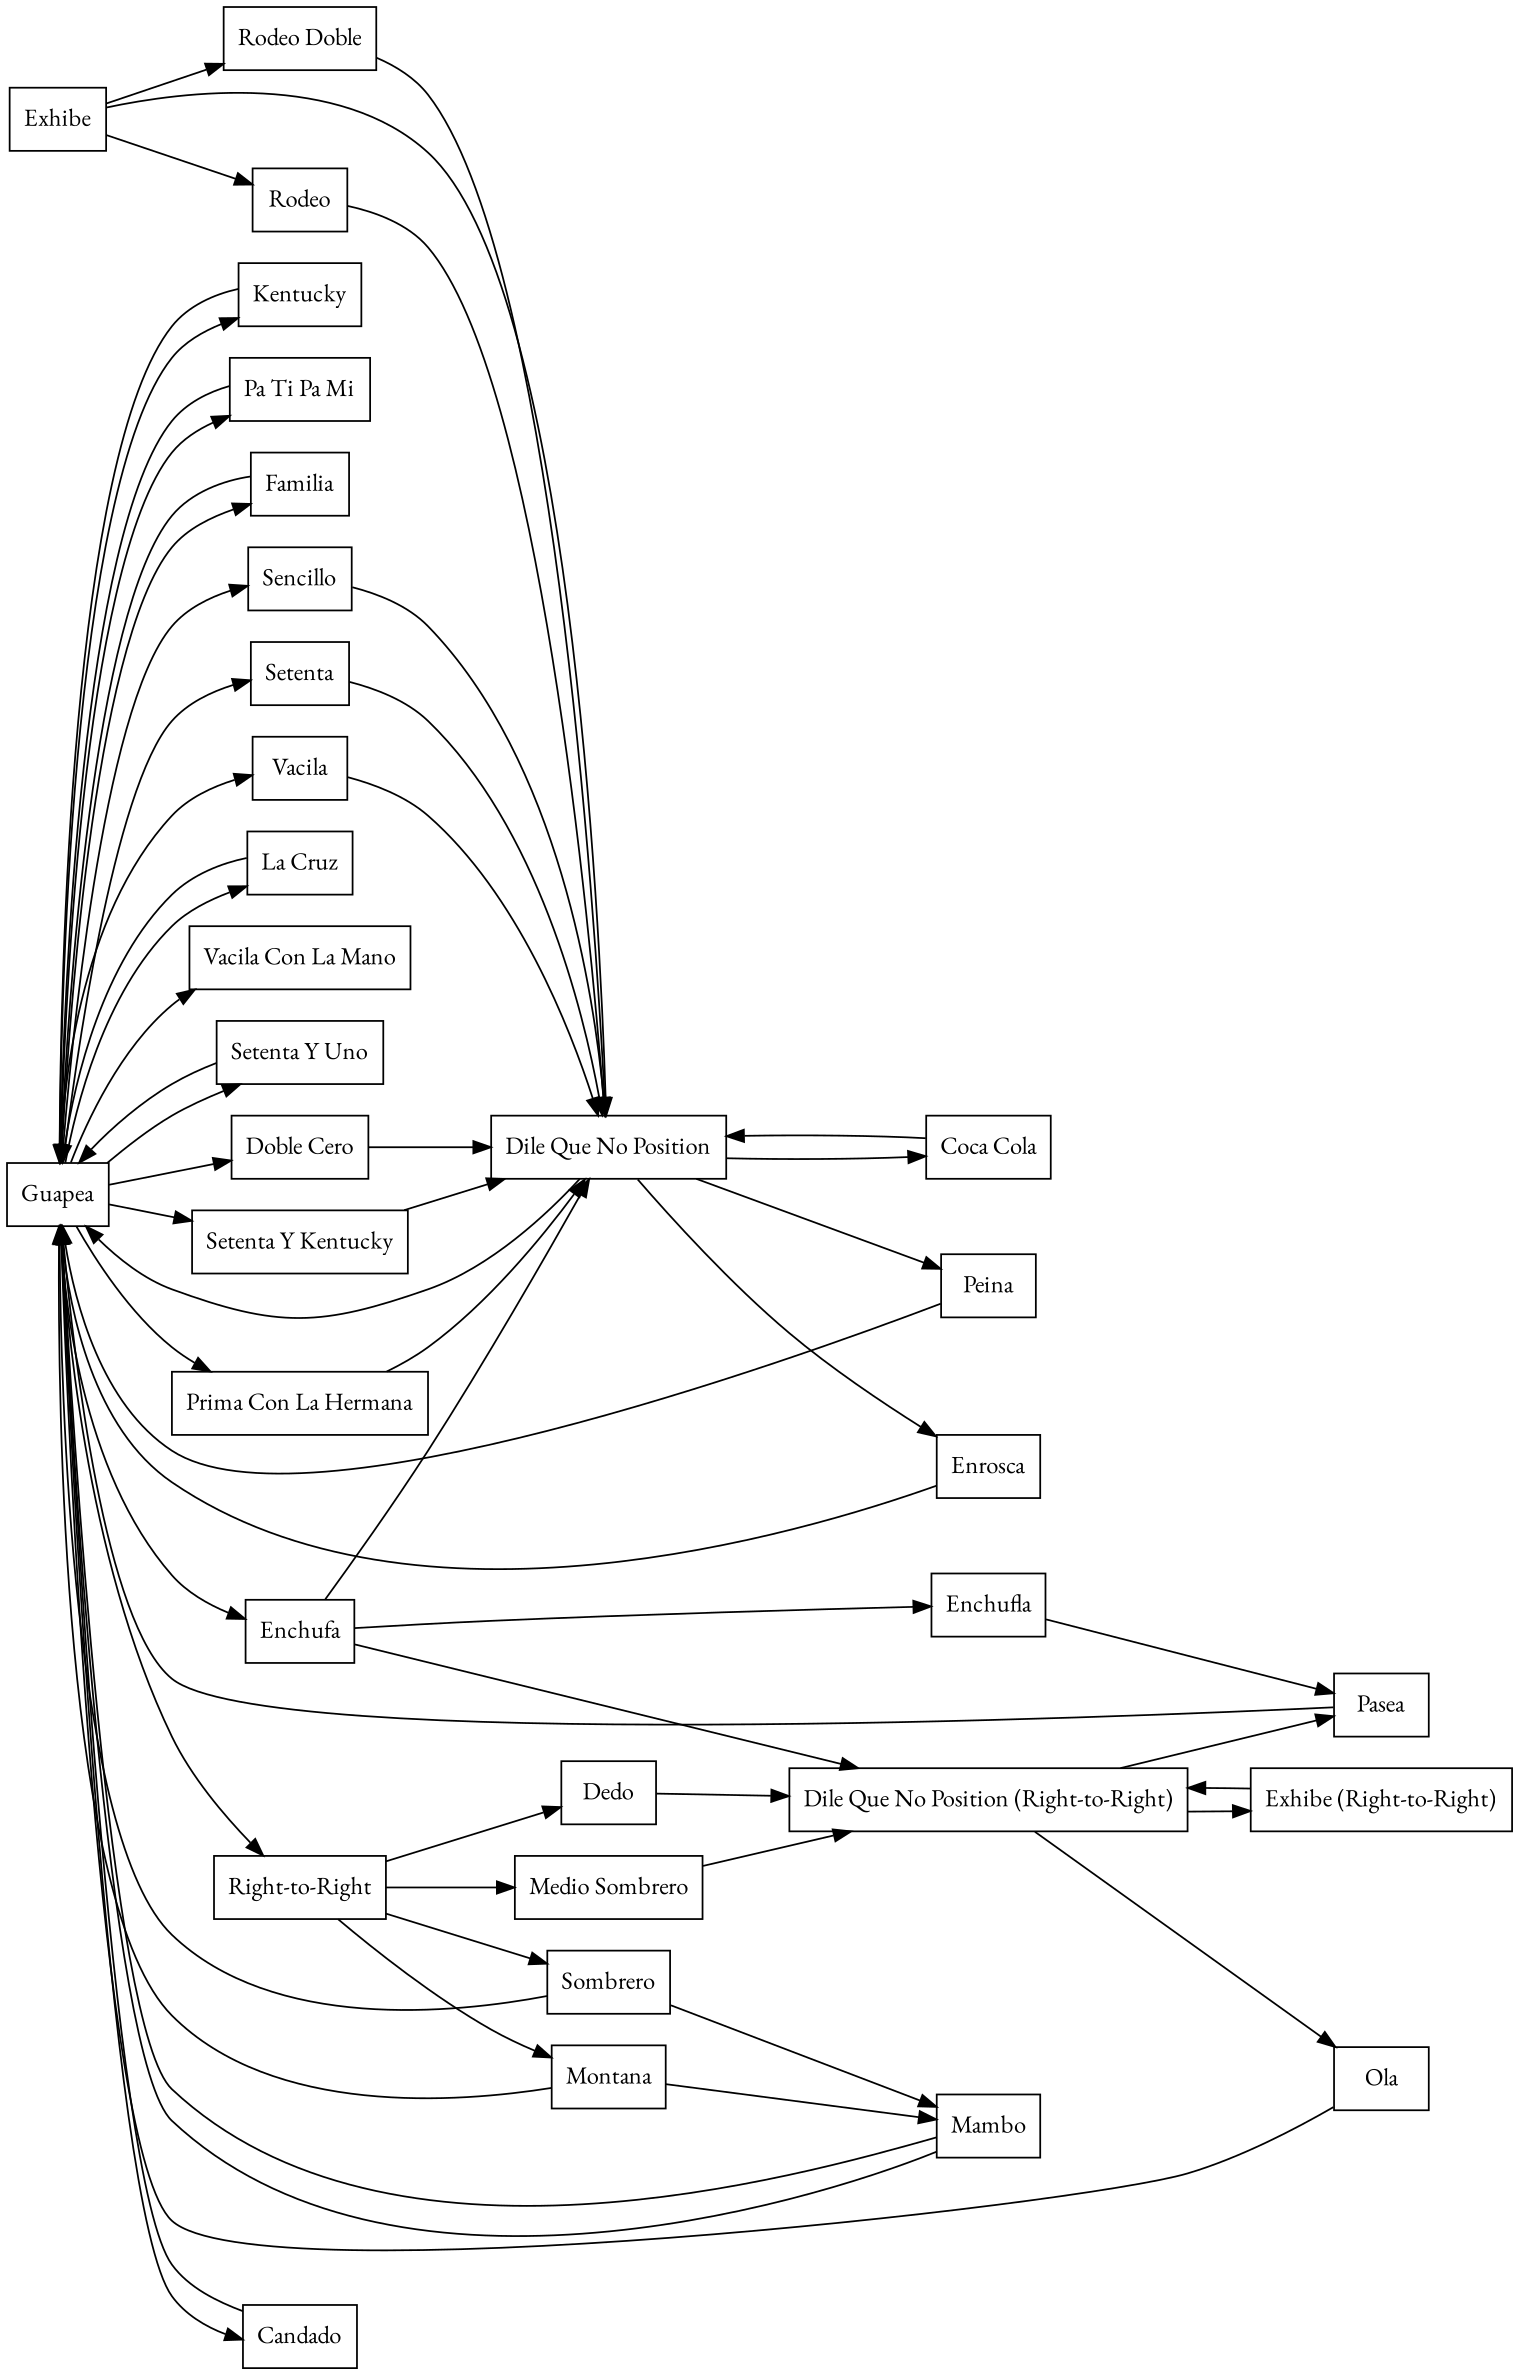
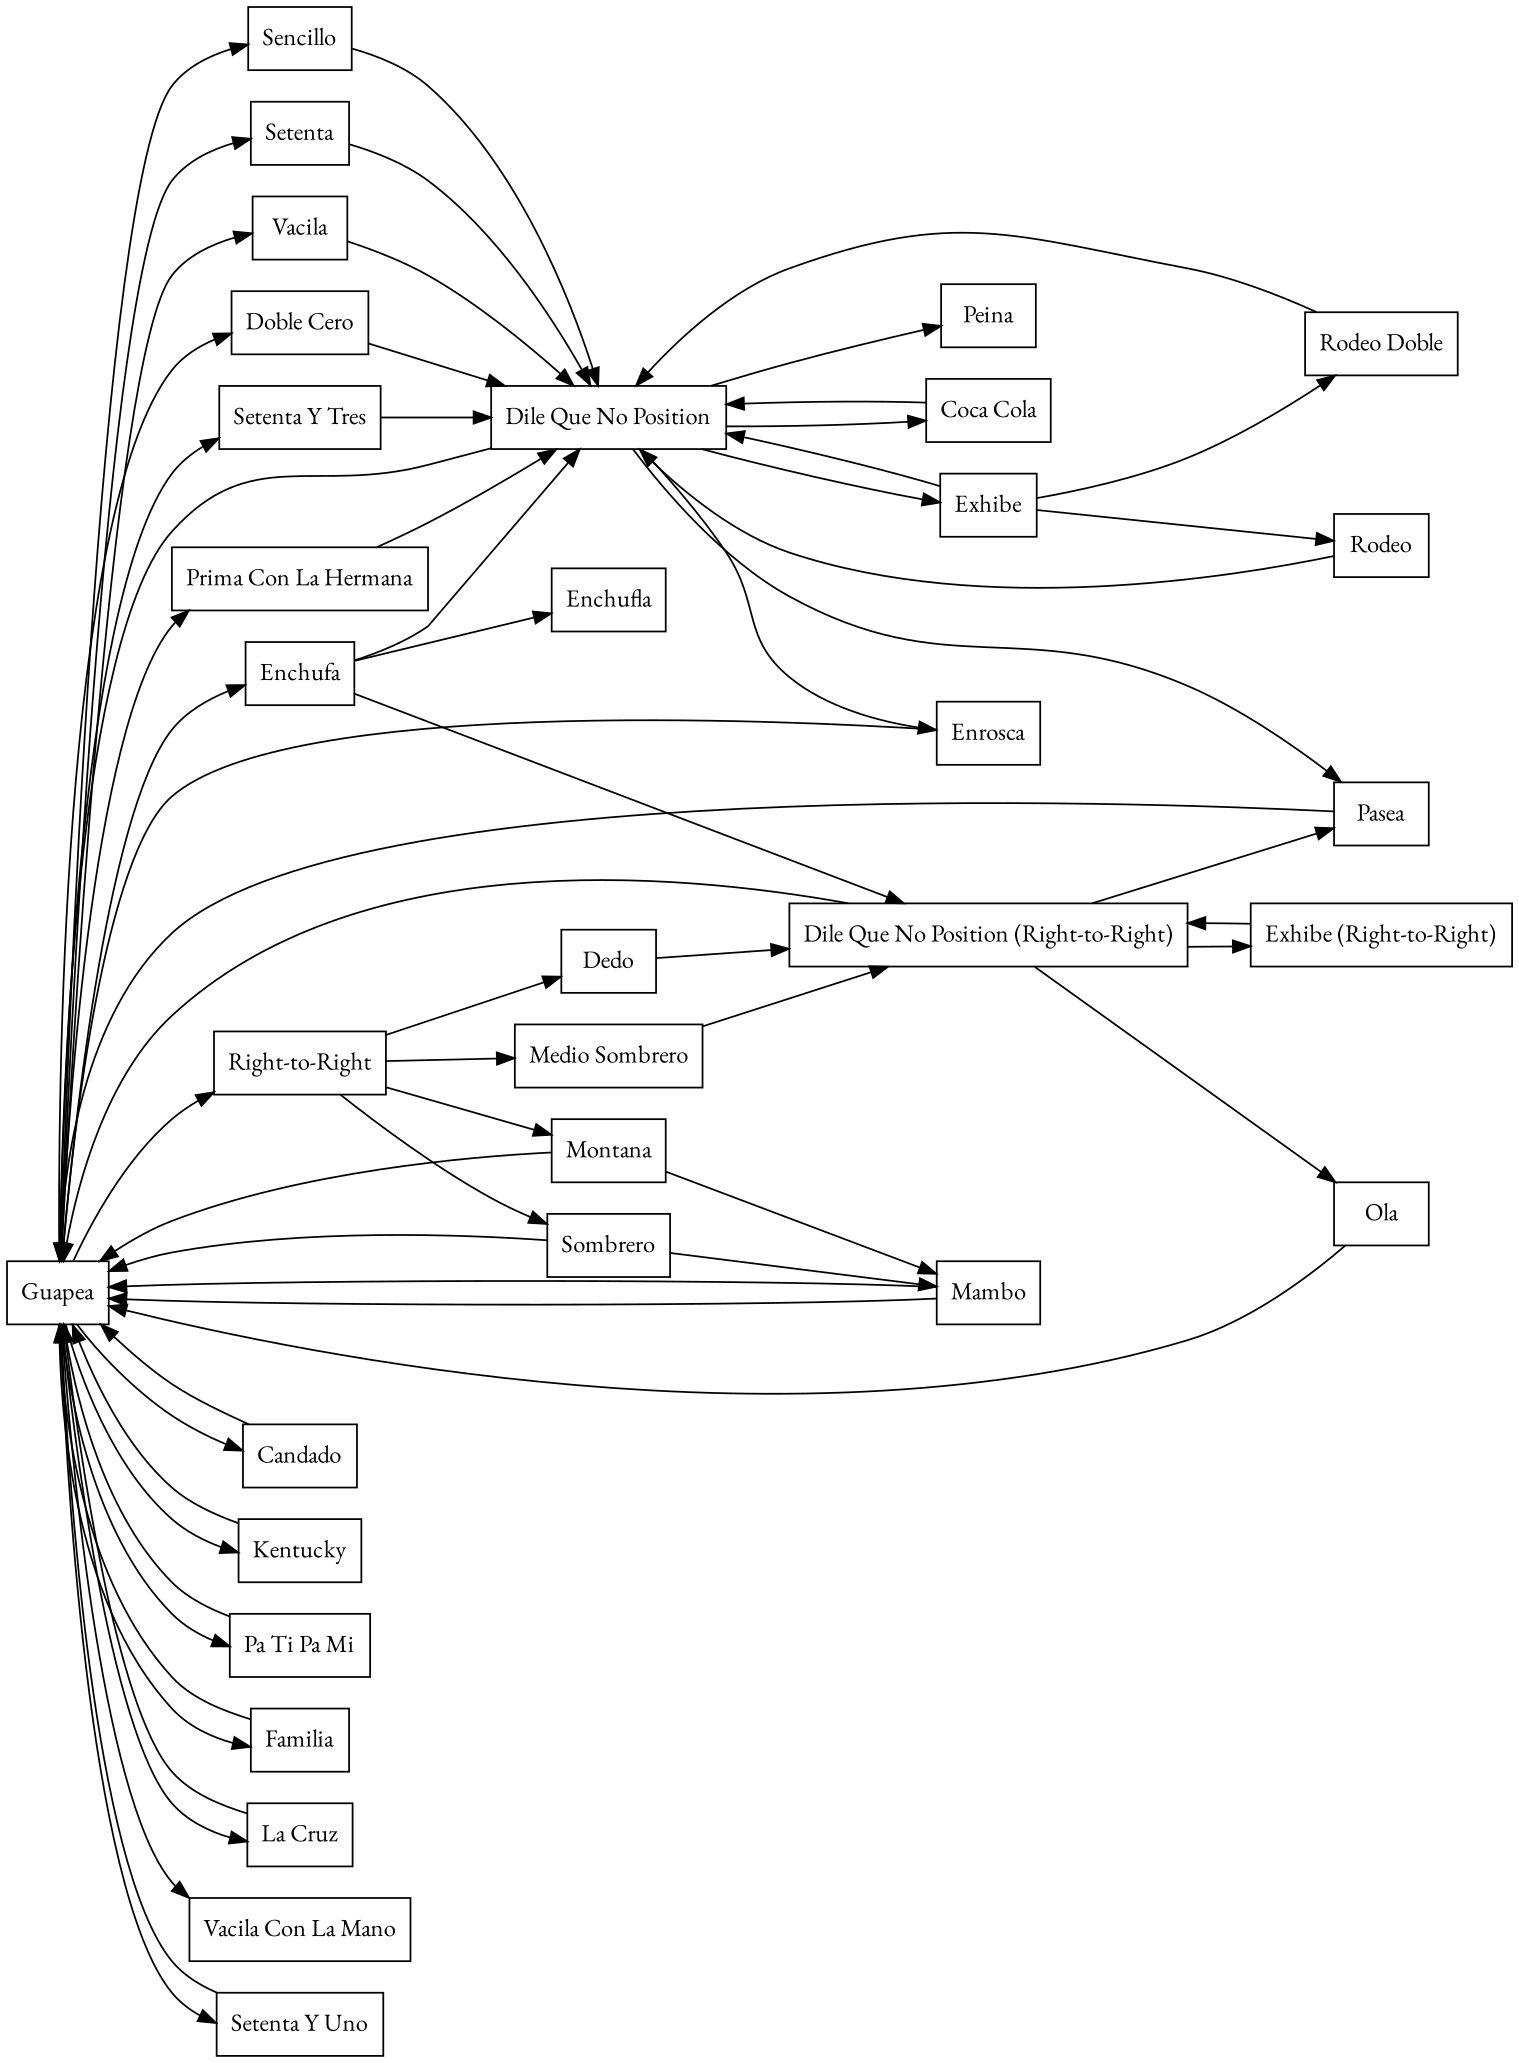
none -> (812, 476)
(300, 1242) -> (300, 417)
(446, 1454) -> (371, 911)
(1181, 1654) -> (961, 646)
